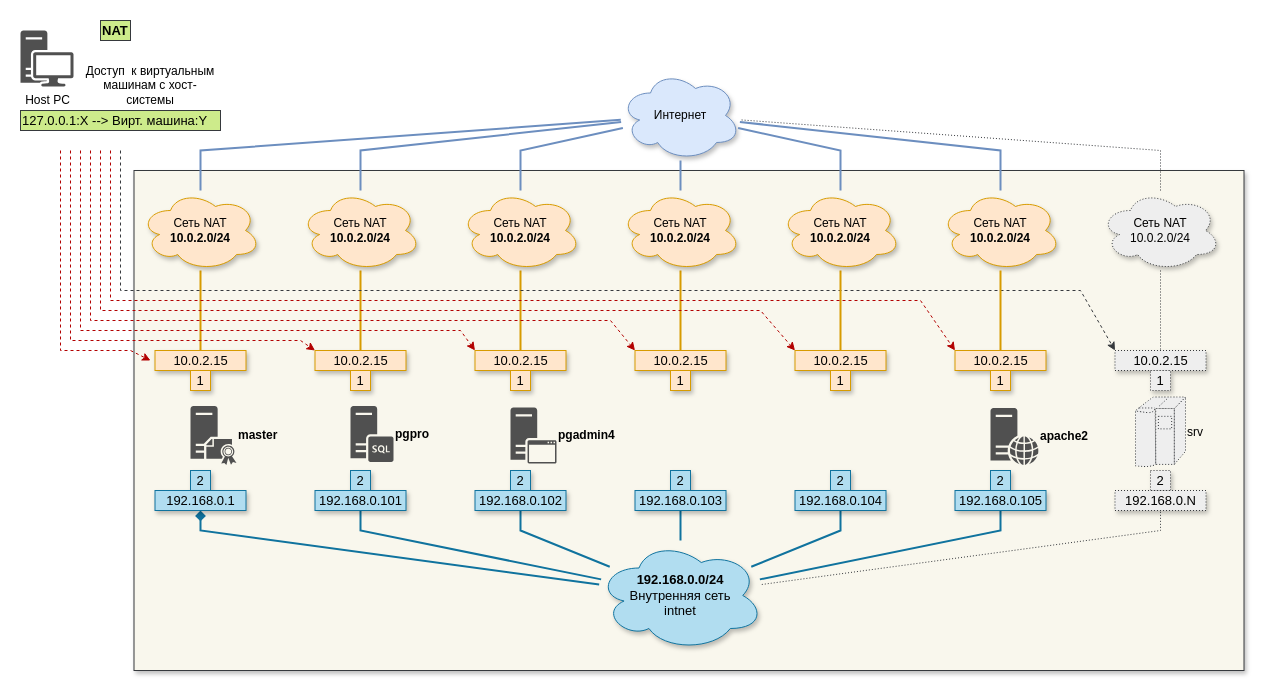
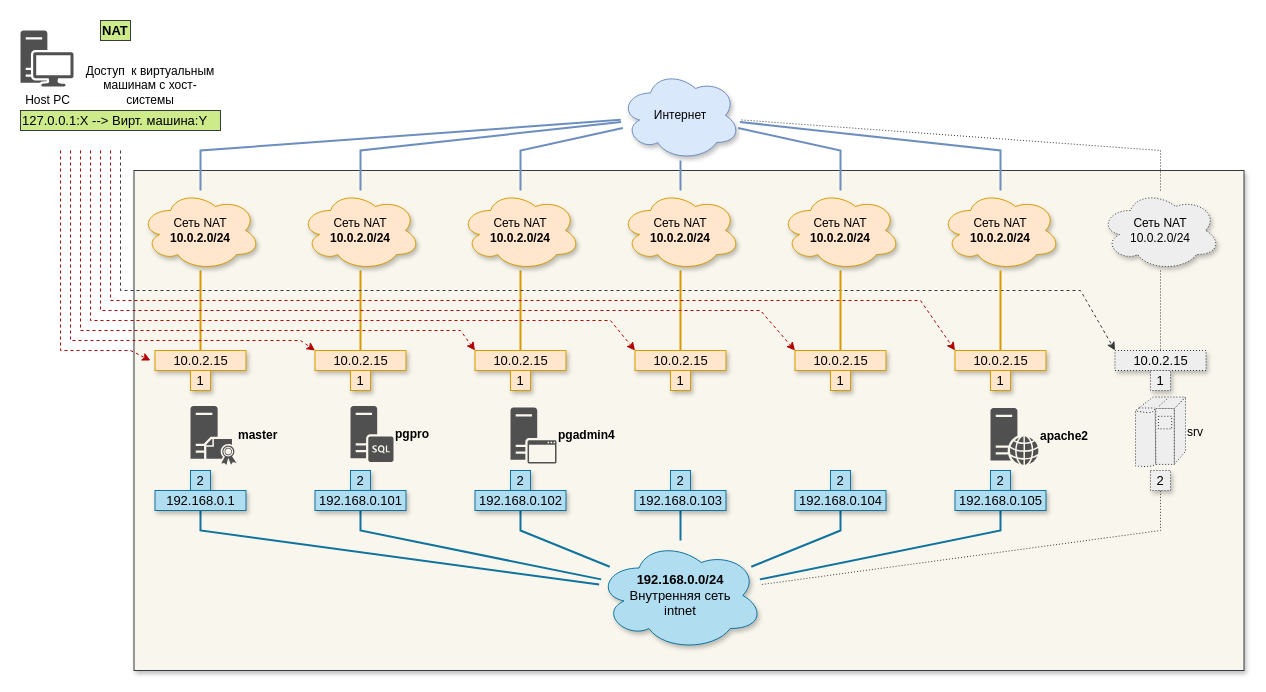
(1161, 501) -> none
(201, 520) -> (201, 517)
